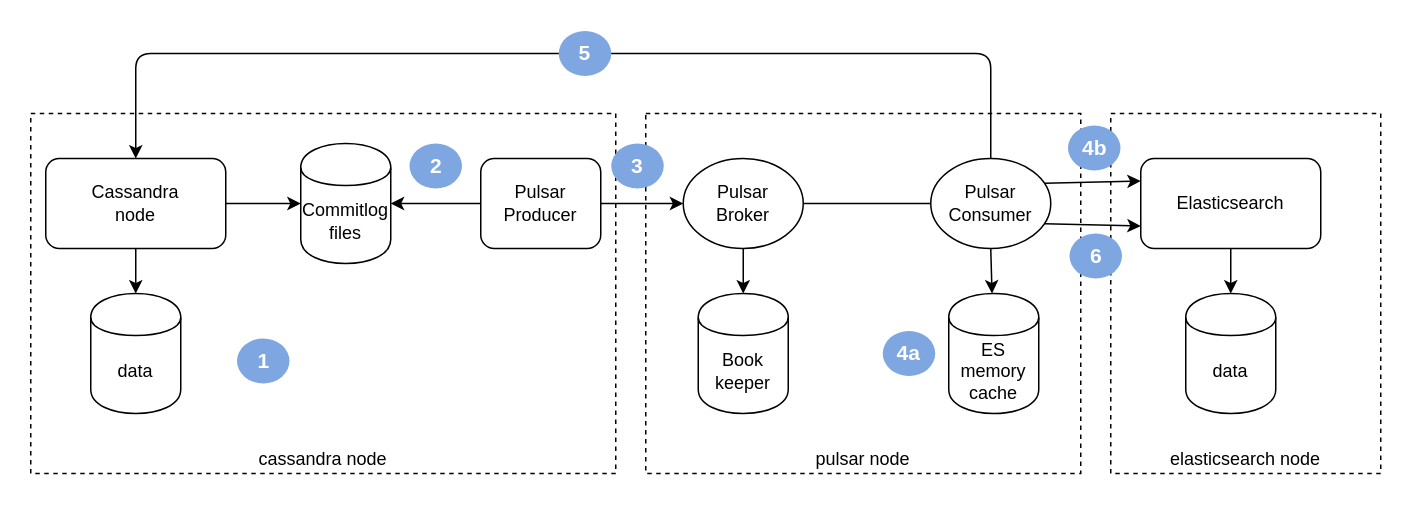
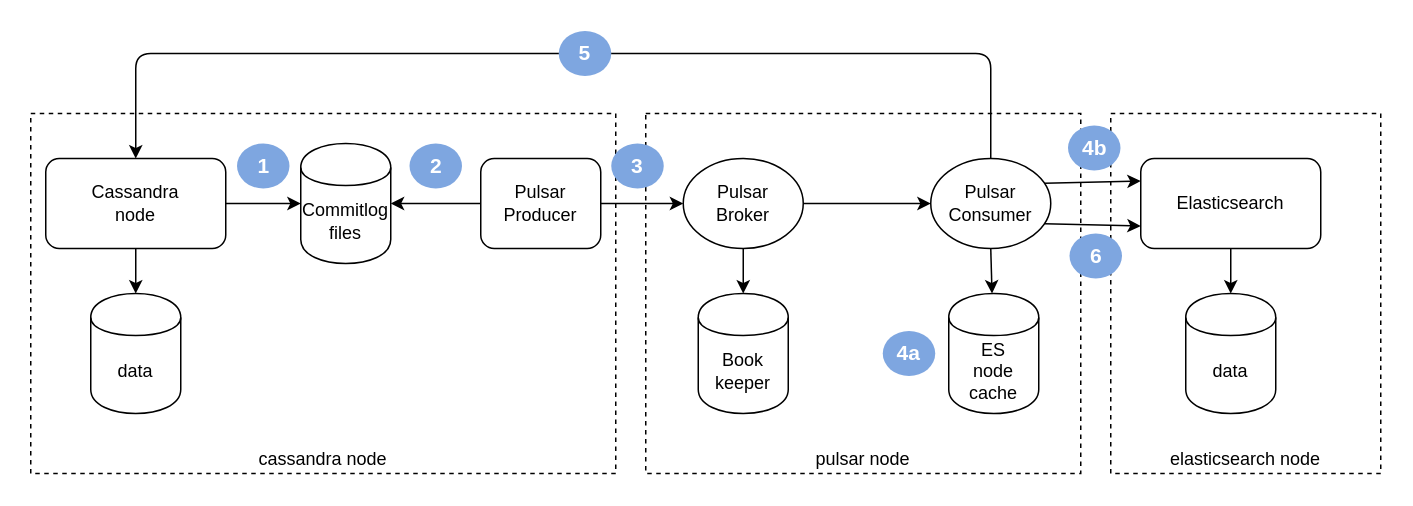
(923, 203) -> (919, 203)
(263, 361) -> (263, 166)
(994, 371) -> (994, 371)
